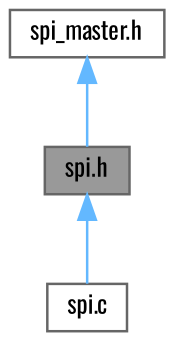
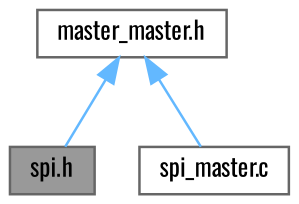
(87, 34) -> (132, 34)
none -> (214, 171)
(87, 308) -> none
